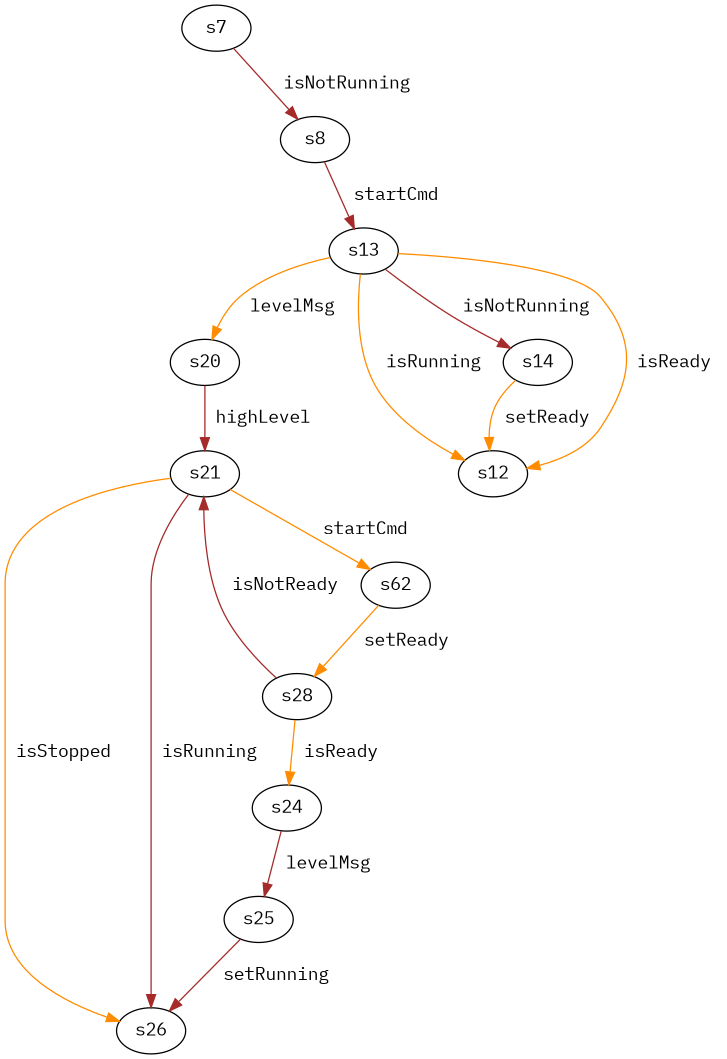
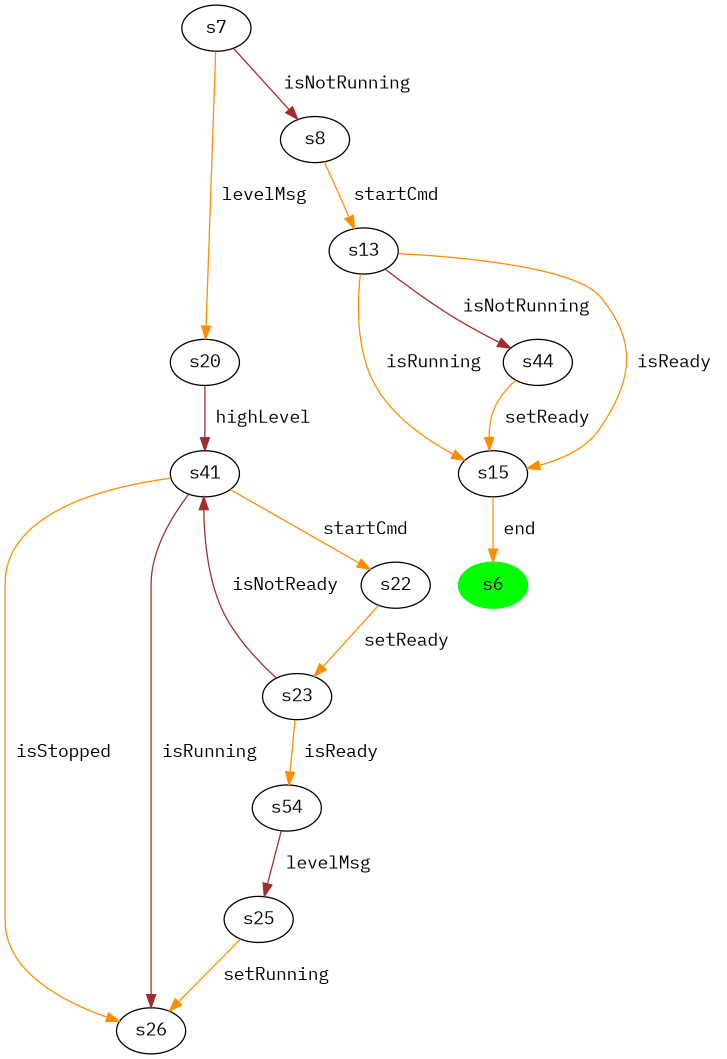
(337, 189) -> (337, 189)
(265, 280) -> (211, 189)
(538, 362) -> (538, 362)
(205, 474) -> (205, 474)
(493, 474) -> (493, 474)
(396, 585) -> (396, 585)
none -> (493, 585)
(297, 697) -> (297, 697)
(287, 808) -> (287, 808)
(210, 970) -> (210, 970)
